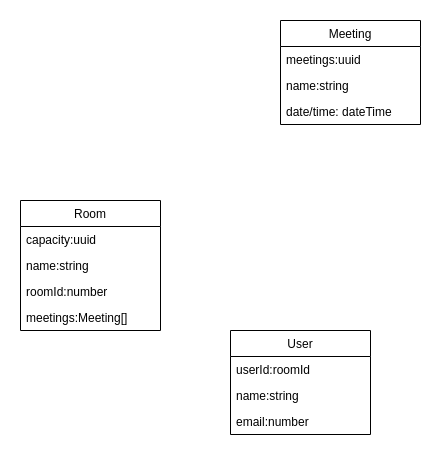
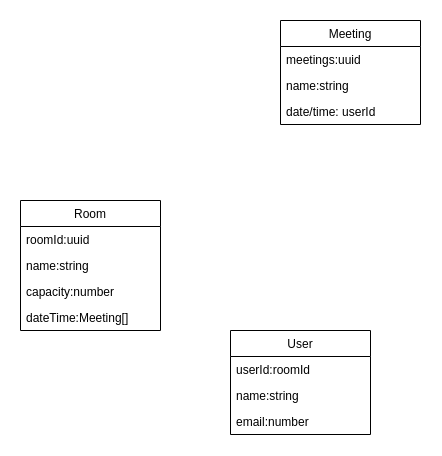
(344, 112) -> (338, 112)
(65, 240) -> (60, 240)
(68, 292) -> (73, 292)
(82, 318) -> (82, 318)
